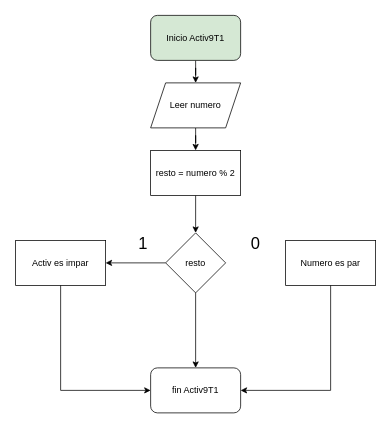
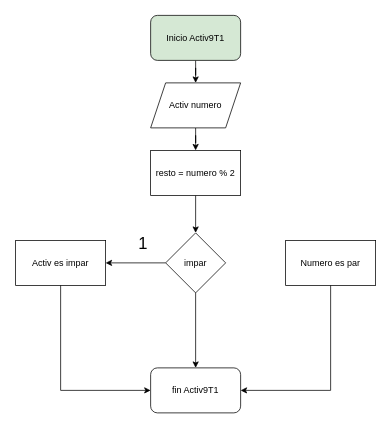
(195, 105) -> (195, 105)
(255, 244) -> none
(195, 263) -> (195, 263)
